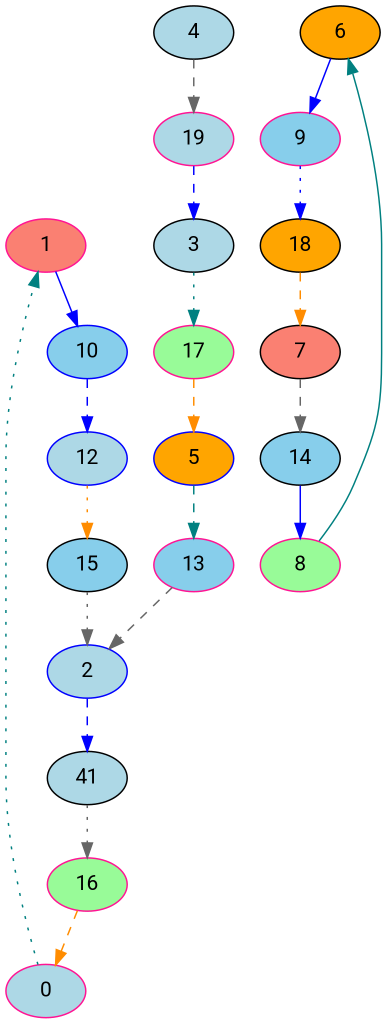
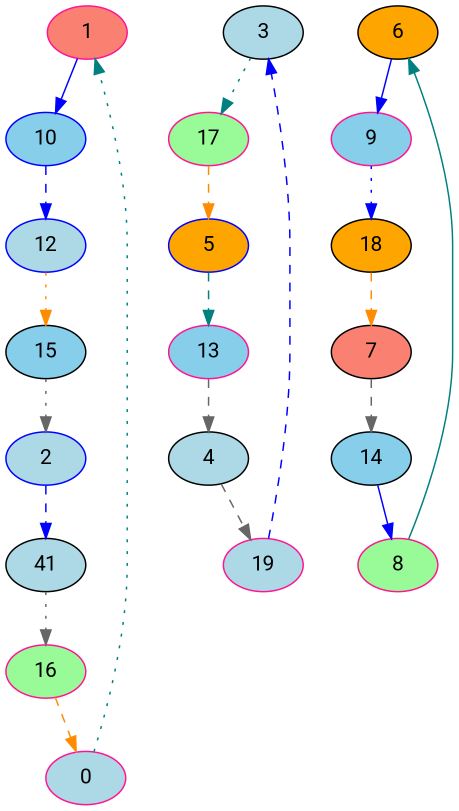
(146, 613) -> (209, 398)
